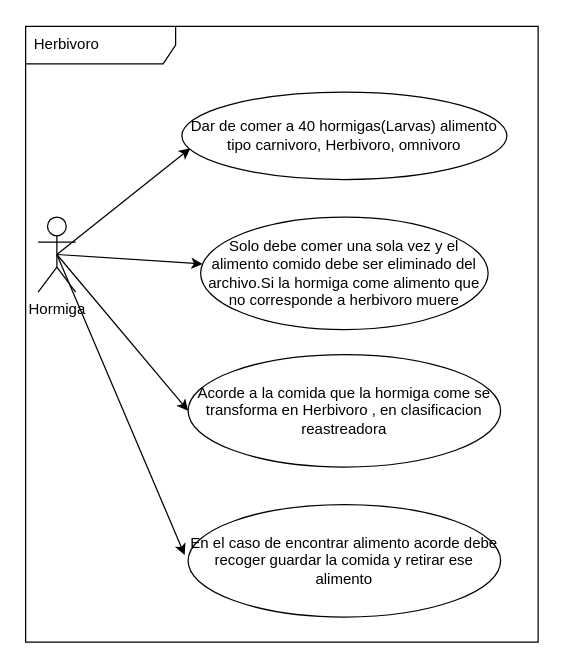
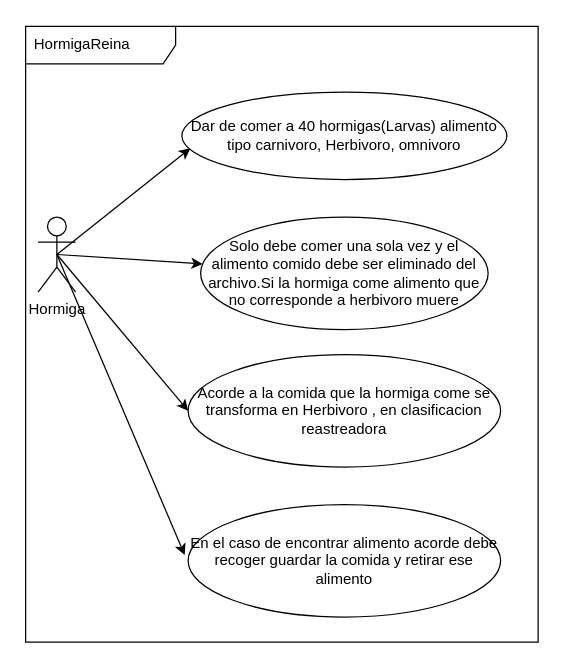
(70, 44) -> (81, 44)
